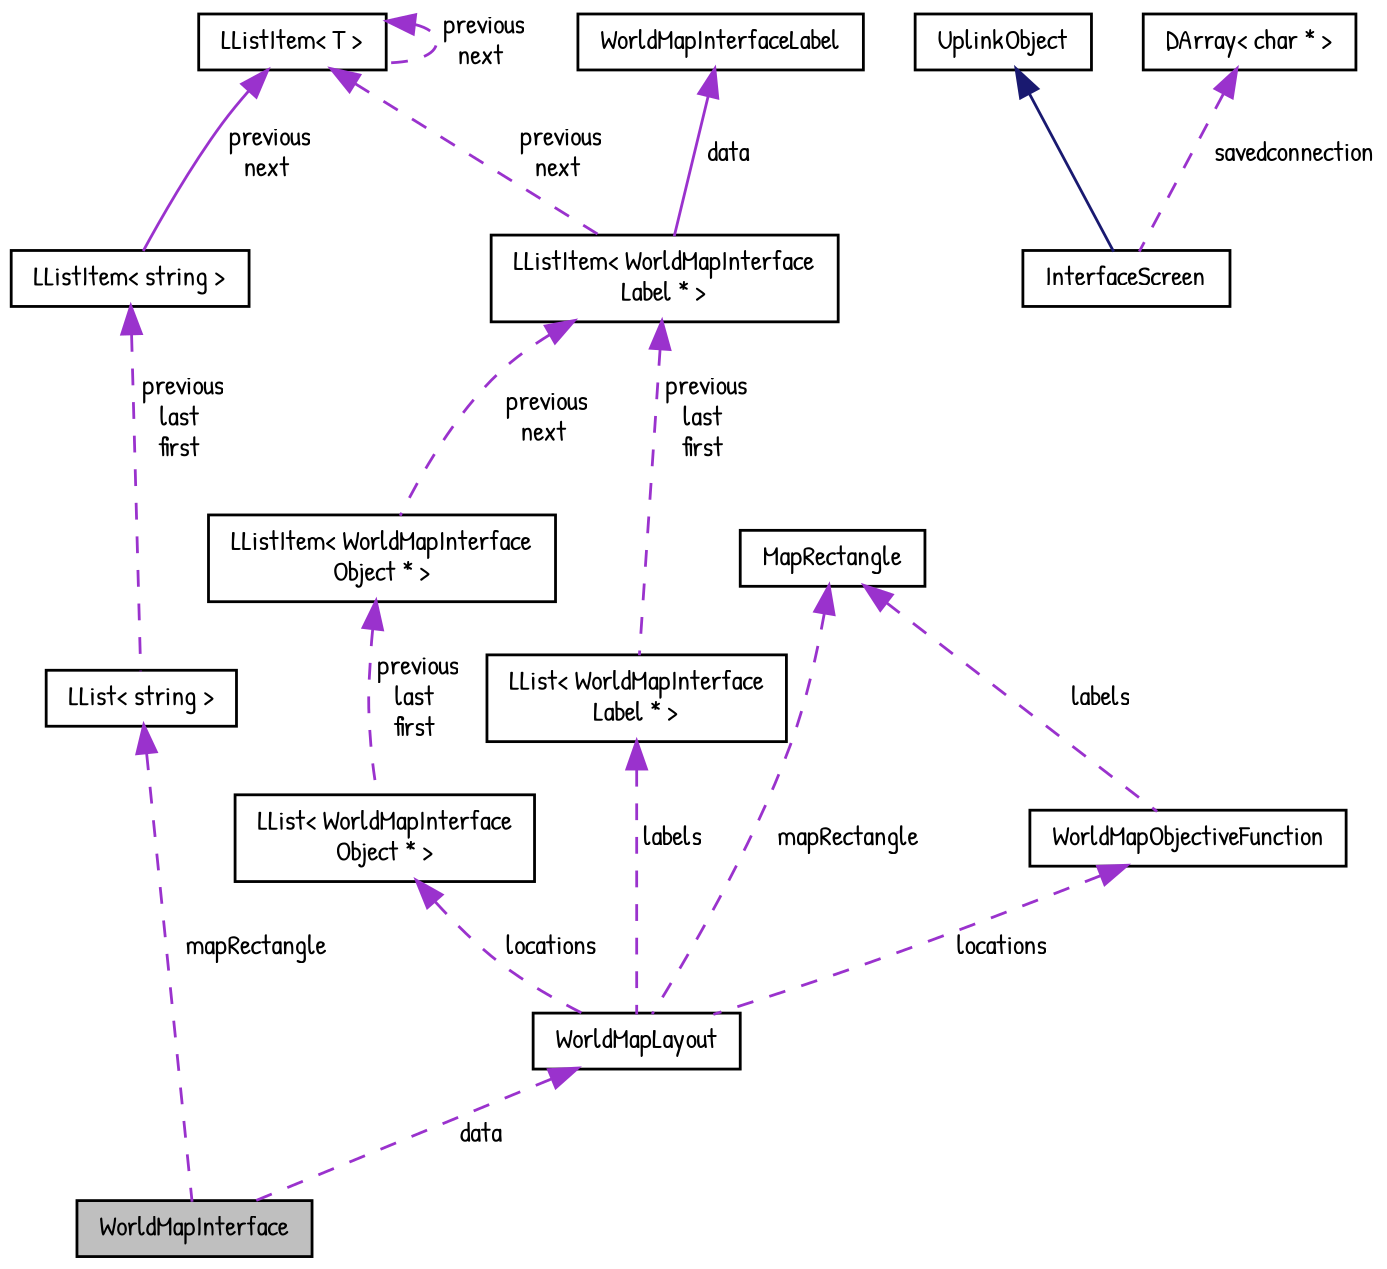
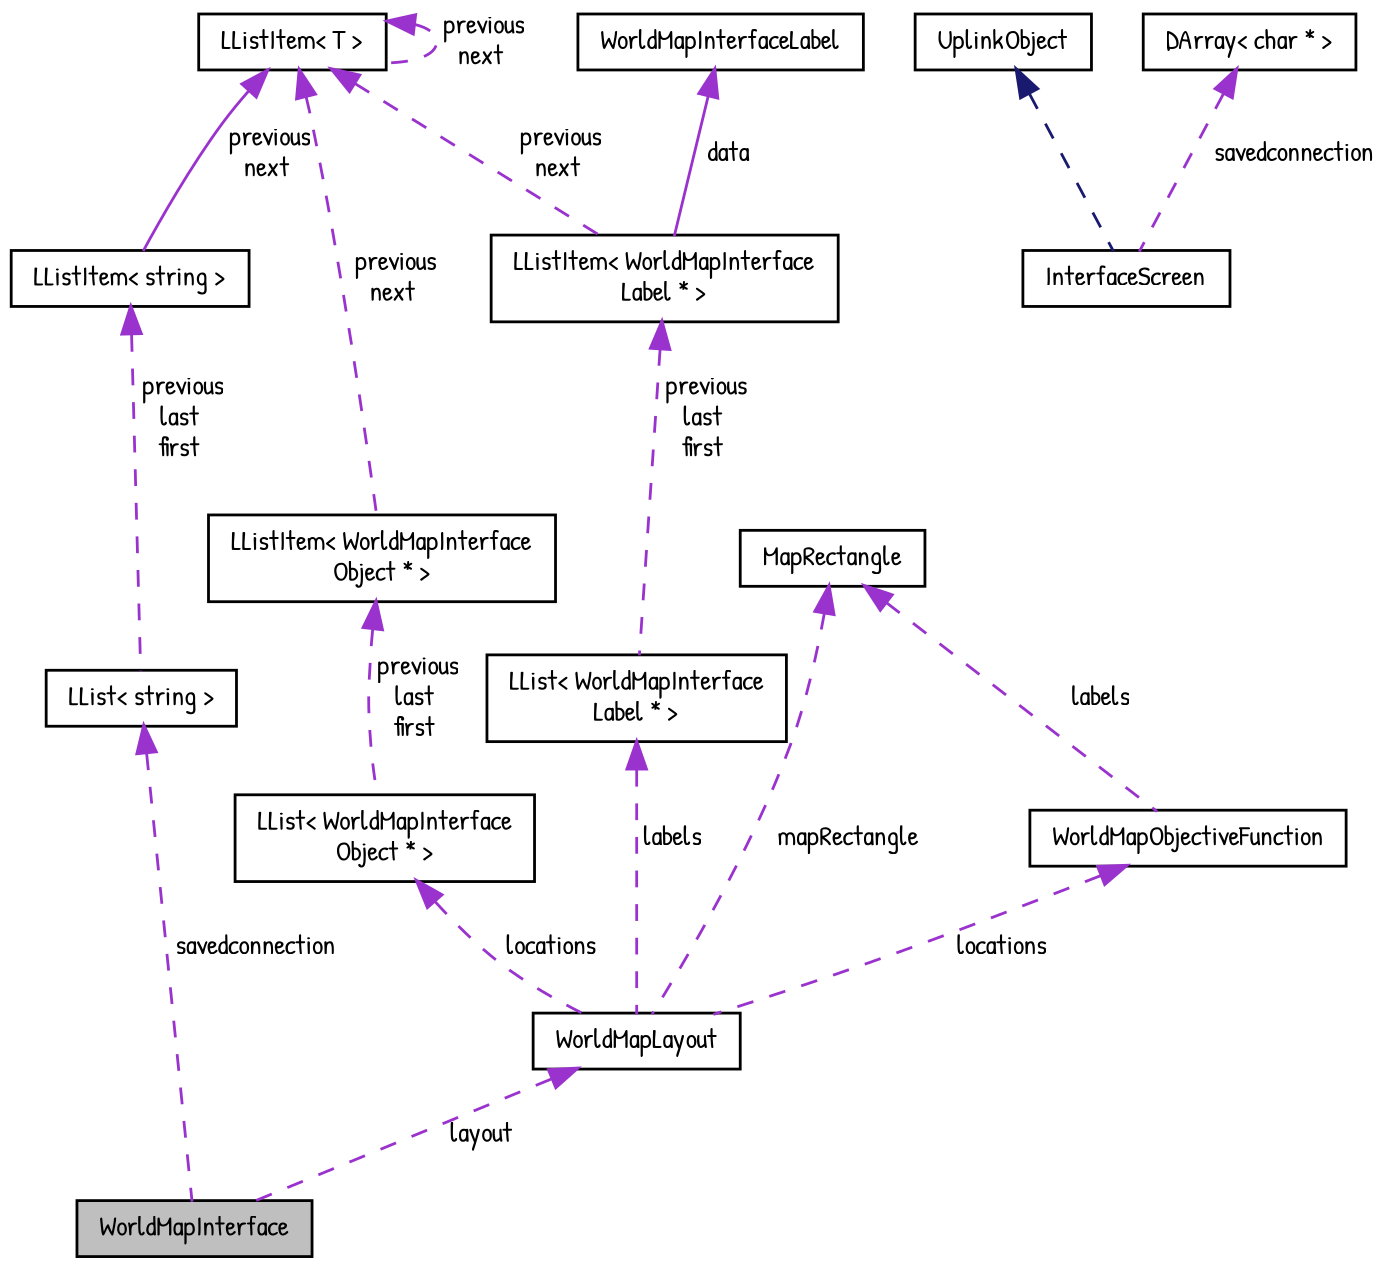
(1072, 173) -> (1072, 173)
(462, 414) -> (345, 306)
(253, 947) -> (253, 947)
(479, 1135) -> (479, 1135)
